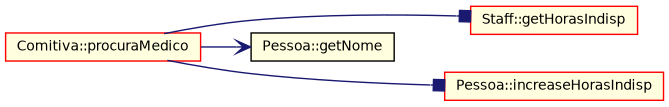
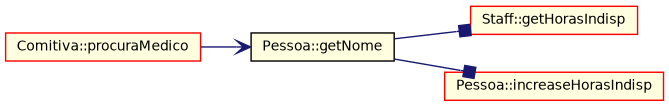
(310, 17) -> (425, 35)
(298, 78) -> (428, 65)
